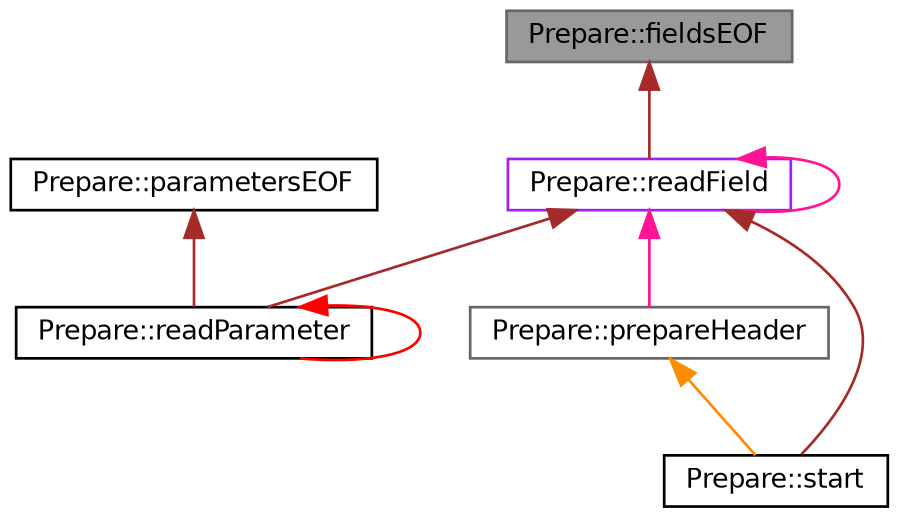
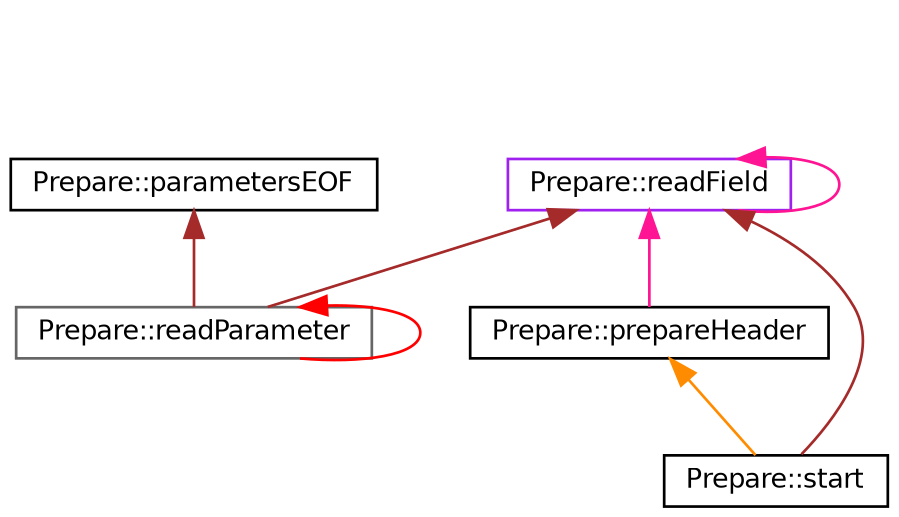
(649, 36) -> none
(194, 333) -> (194, 333)
(649, 333) -> (649, 333)
